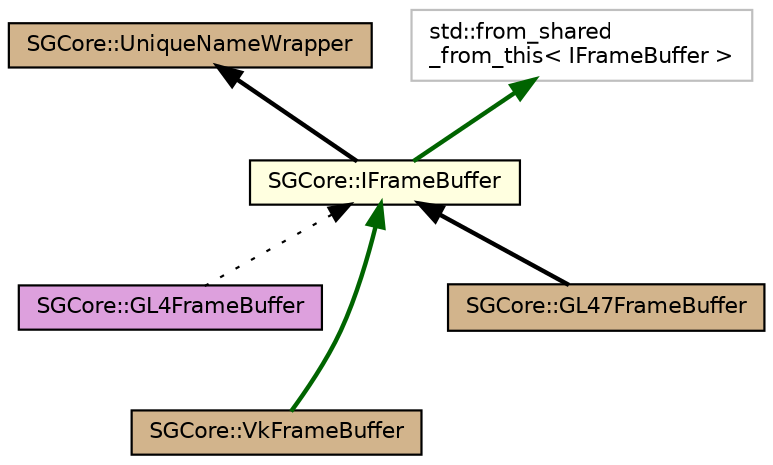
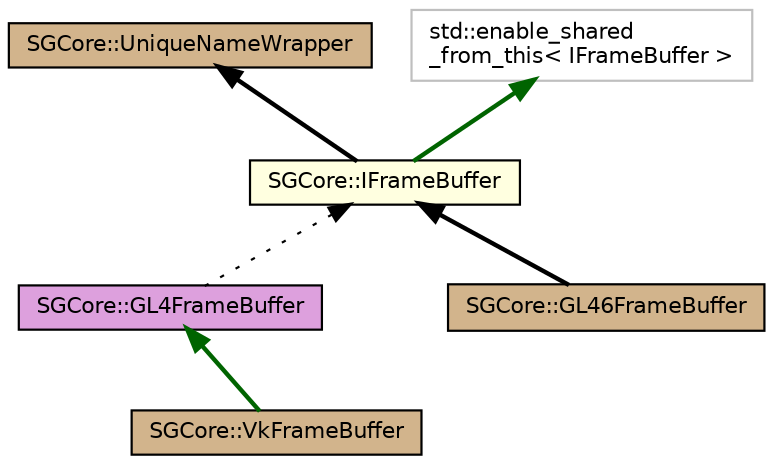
(582, 45) -> (582, 45)
(606, 308) -> (606, 308)
(344, 324) -> (231, 378)
